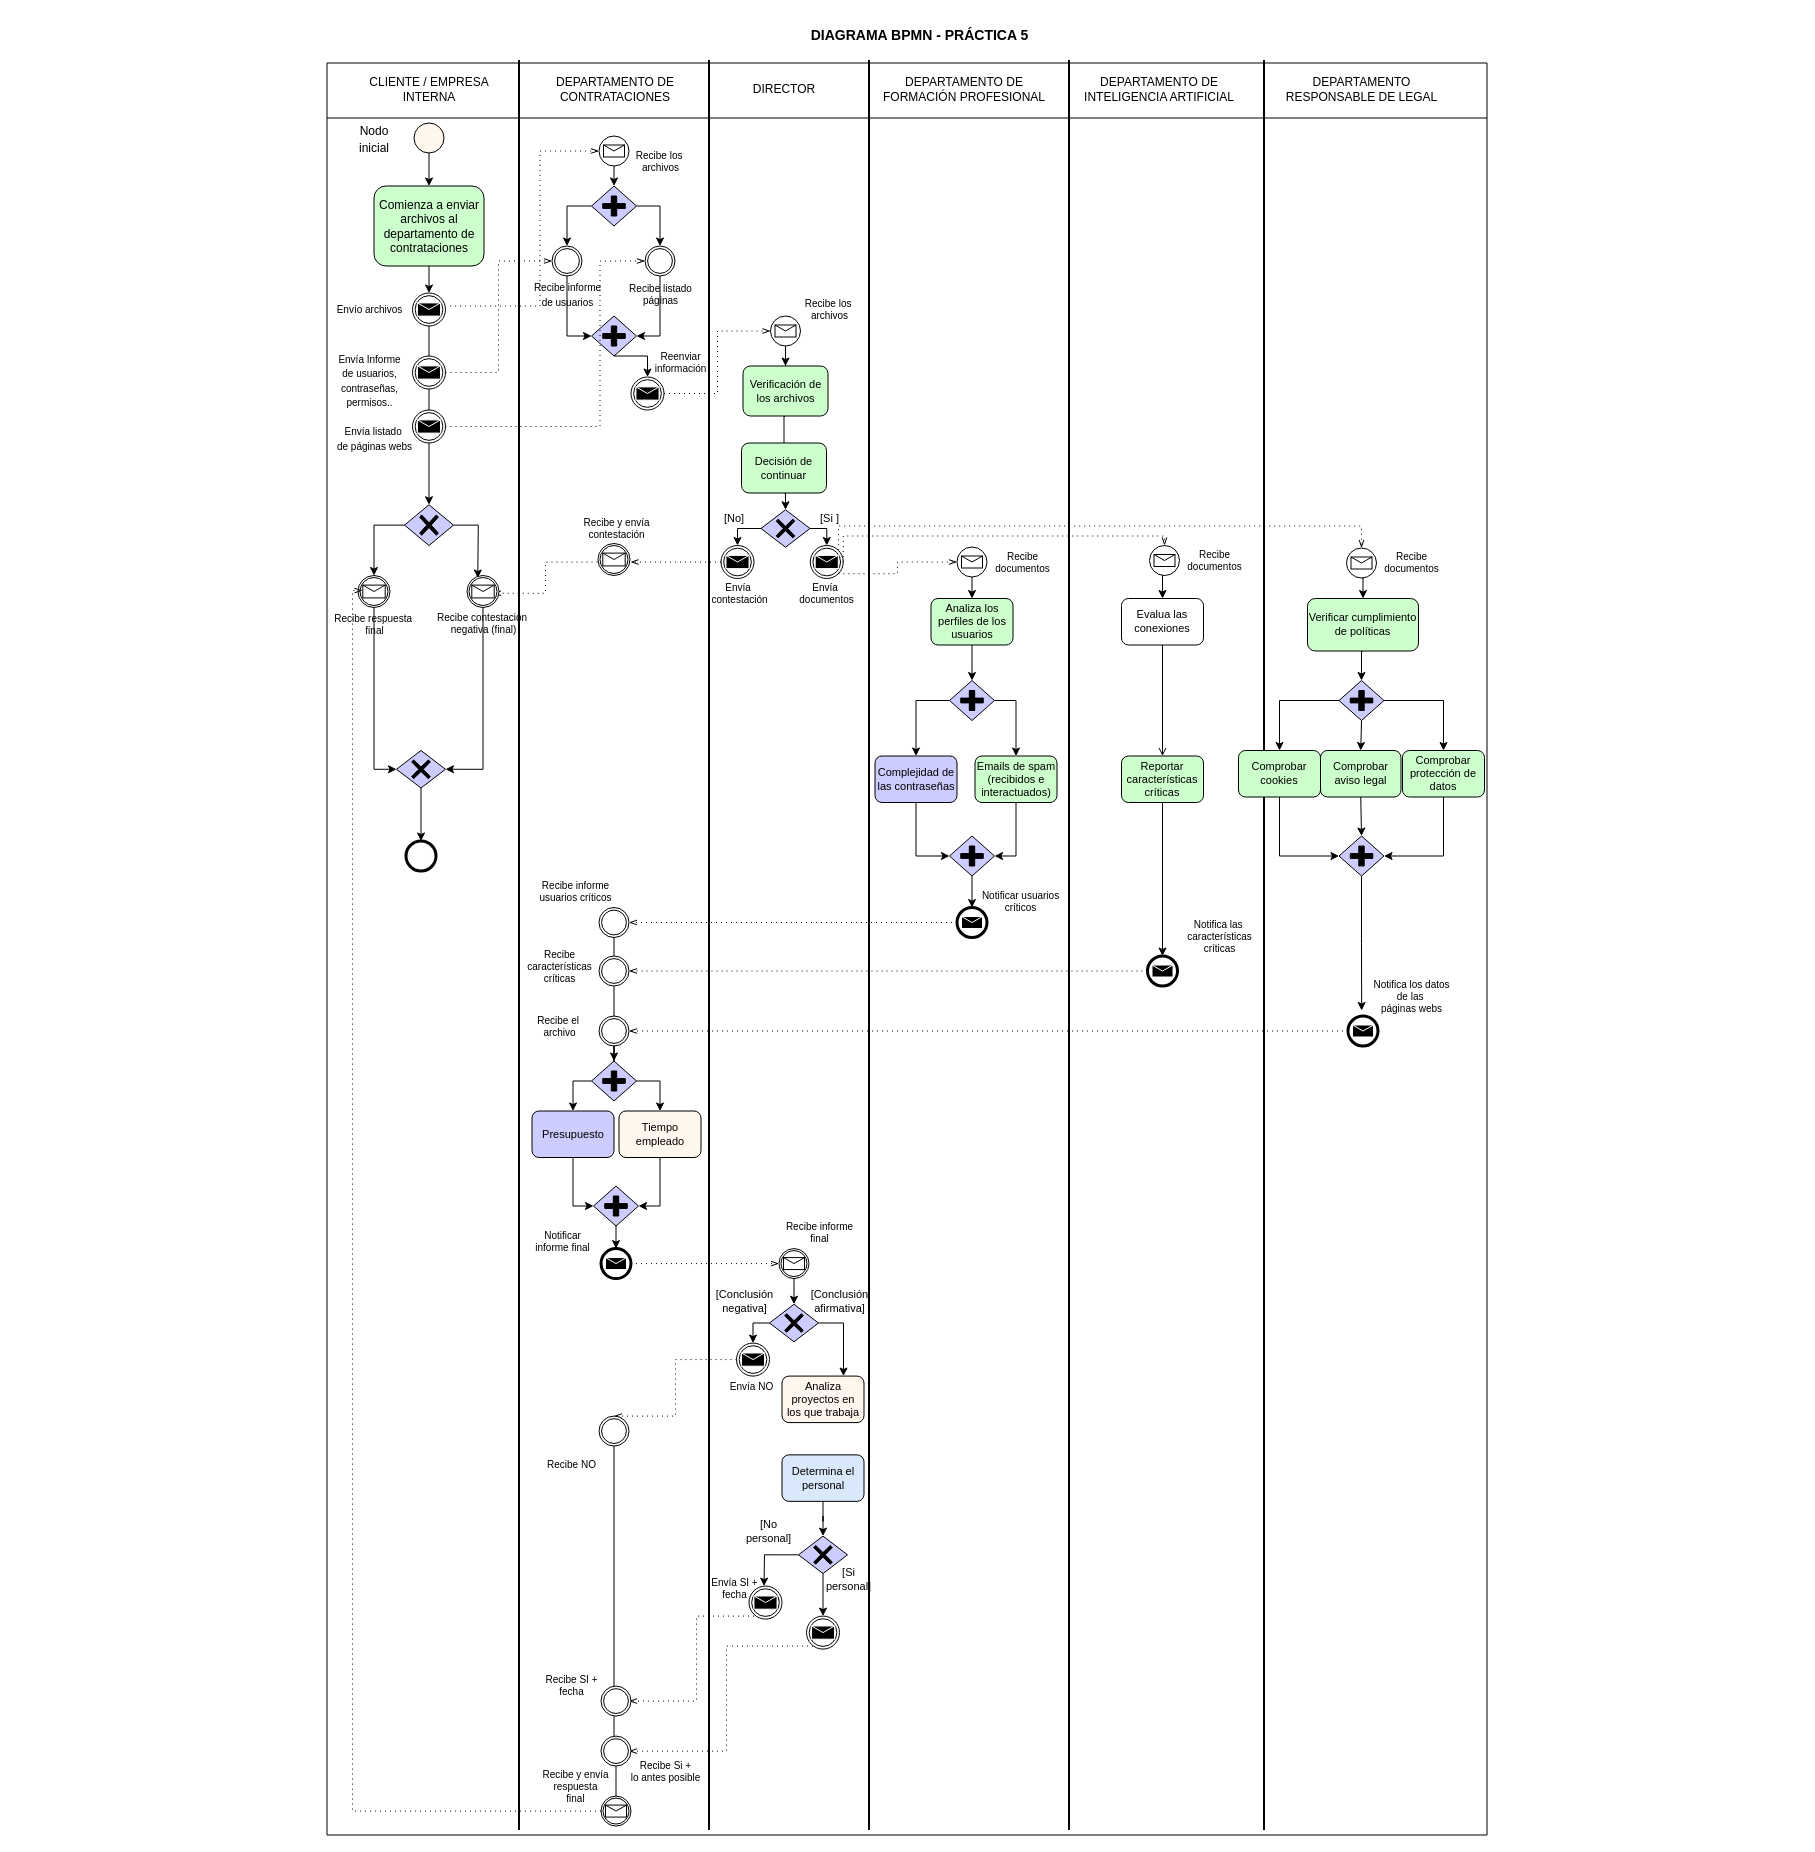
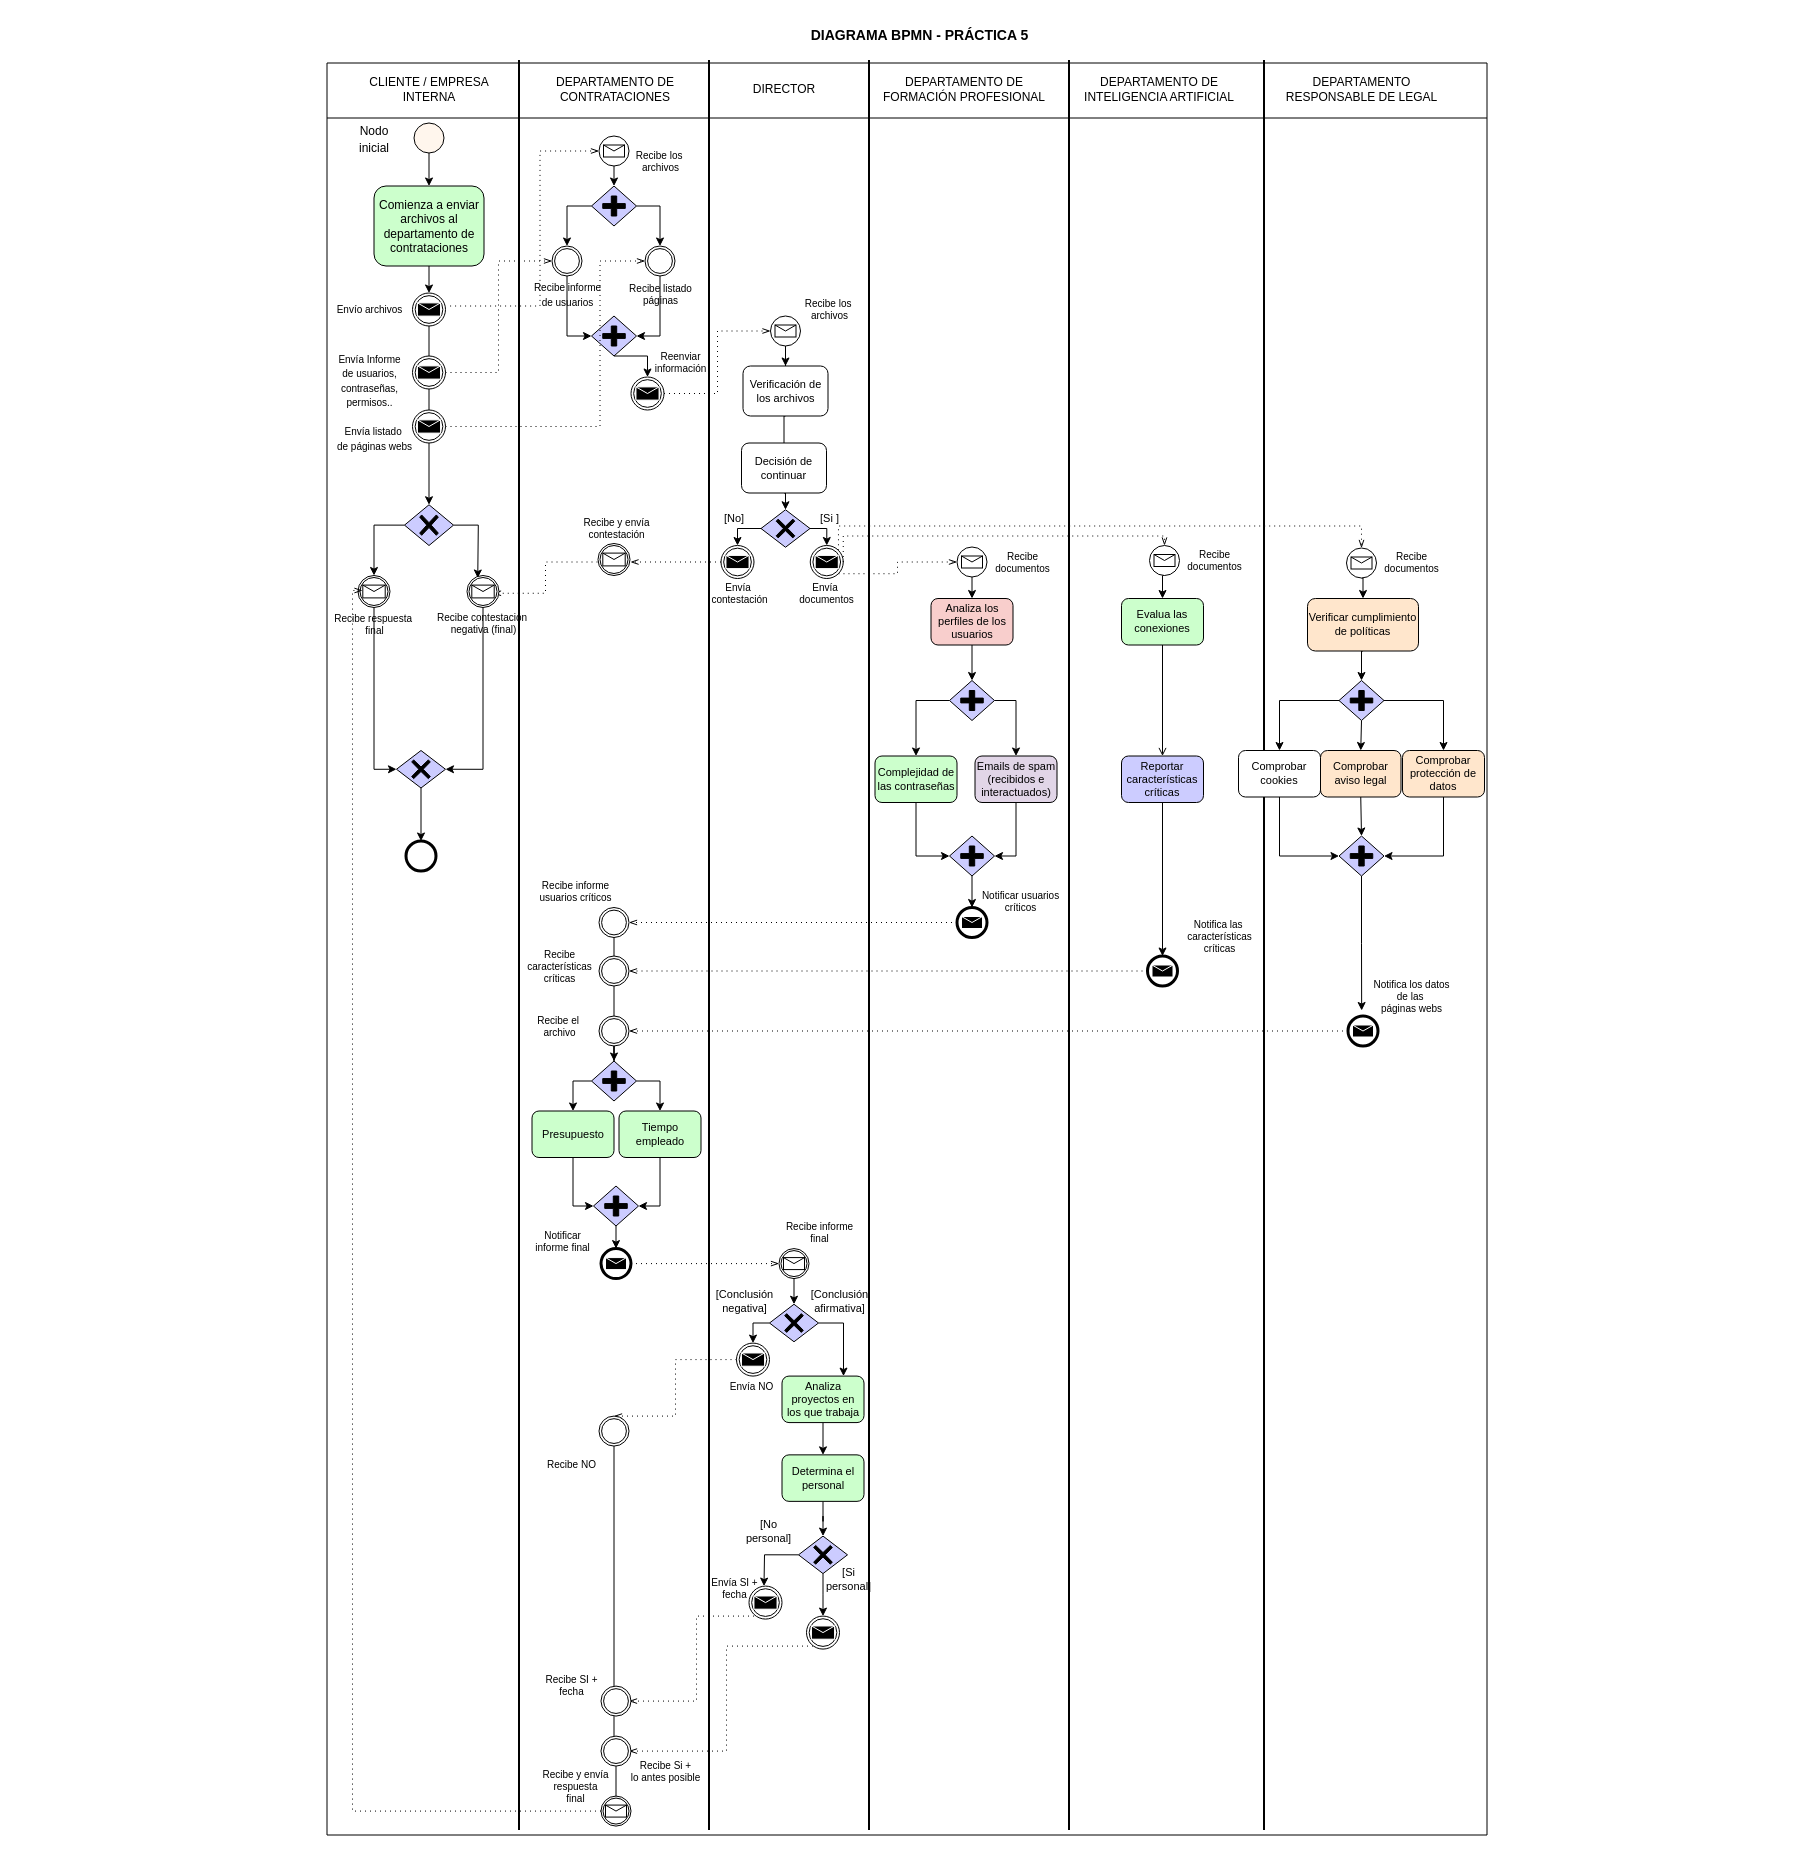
(786, 391) -> (786, 391)
(784, 468) -> (784, 468)
(972, 622) -> (972, 622)
(1163, 622) -> (1163, 622)
(1363, 625) -> (1363, 625)
(1280, 774) -> (1280, 774)
(1361, 774) -> (1361, 774)
(1444, 774) -> (1444, 774)
(916, 779) -> (916, 779)
(1016, 779) -> (1016, 779)
(1163, 779) -> (1163, 779)
(573, 1134) -> (573, 1134)
(660, 1134) -> (660, 1134)
(823, 1399) -> (823, 1399)
none -> (823, 1435)
(823, 1478) -> (823, 1478)
